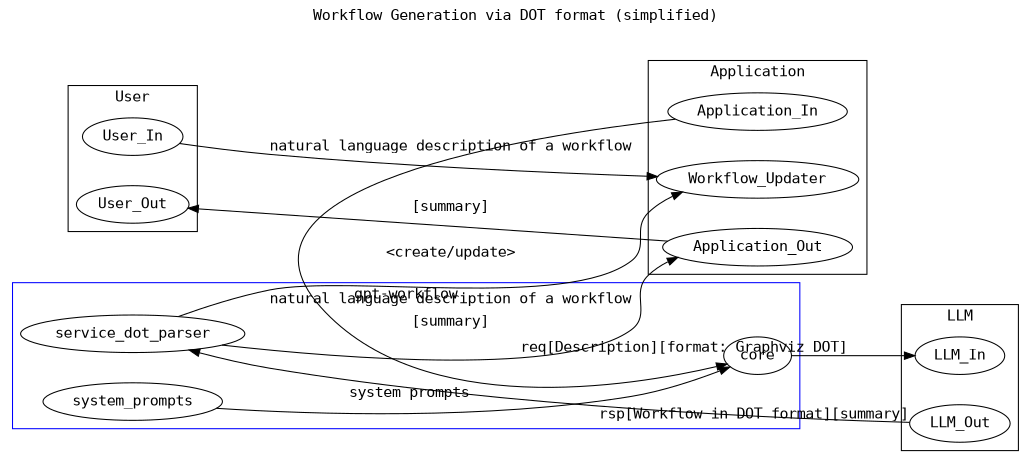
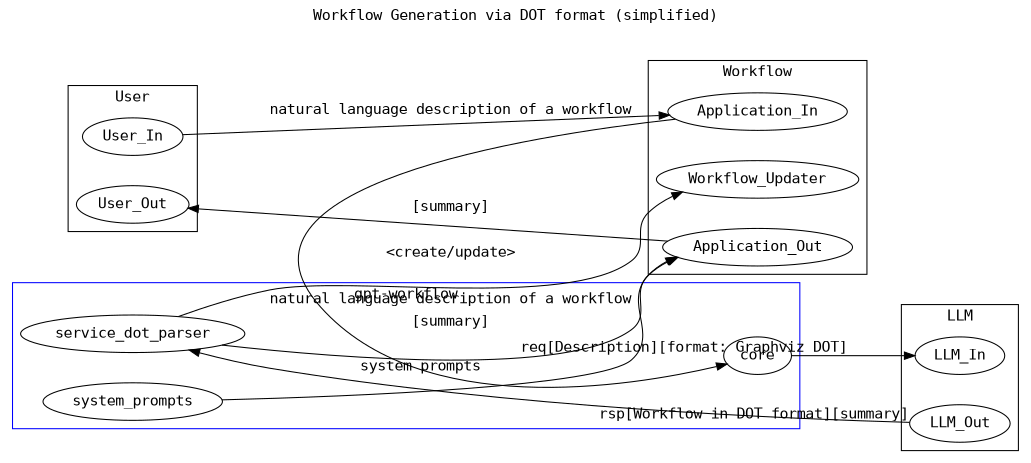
(758, 72) -> (758, 72)
(401, 164) -> (421, 125)
(470, 412) -> (472, 388)
